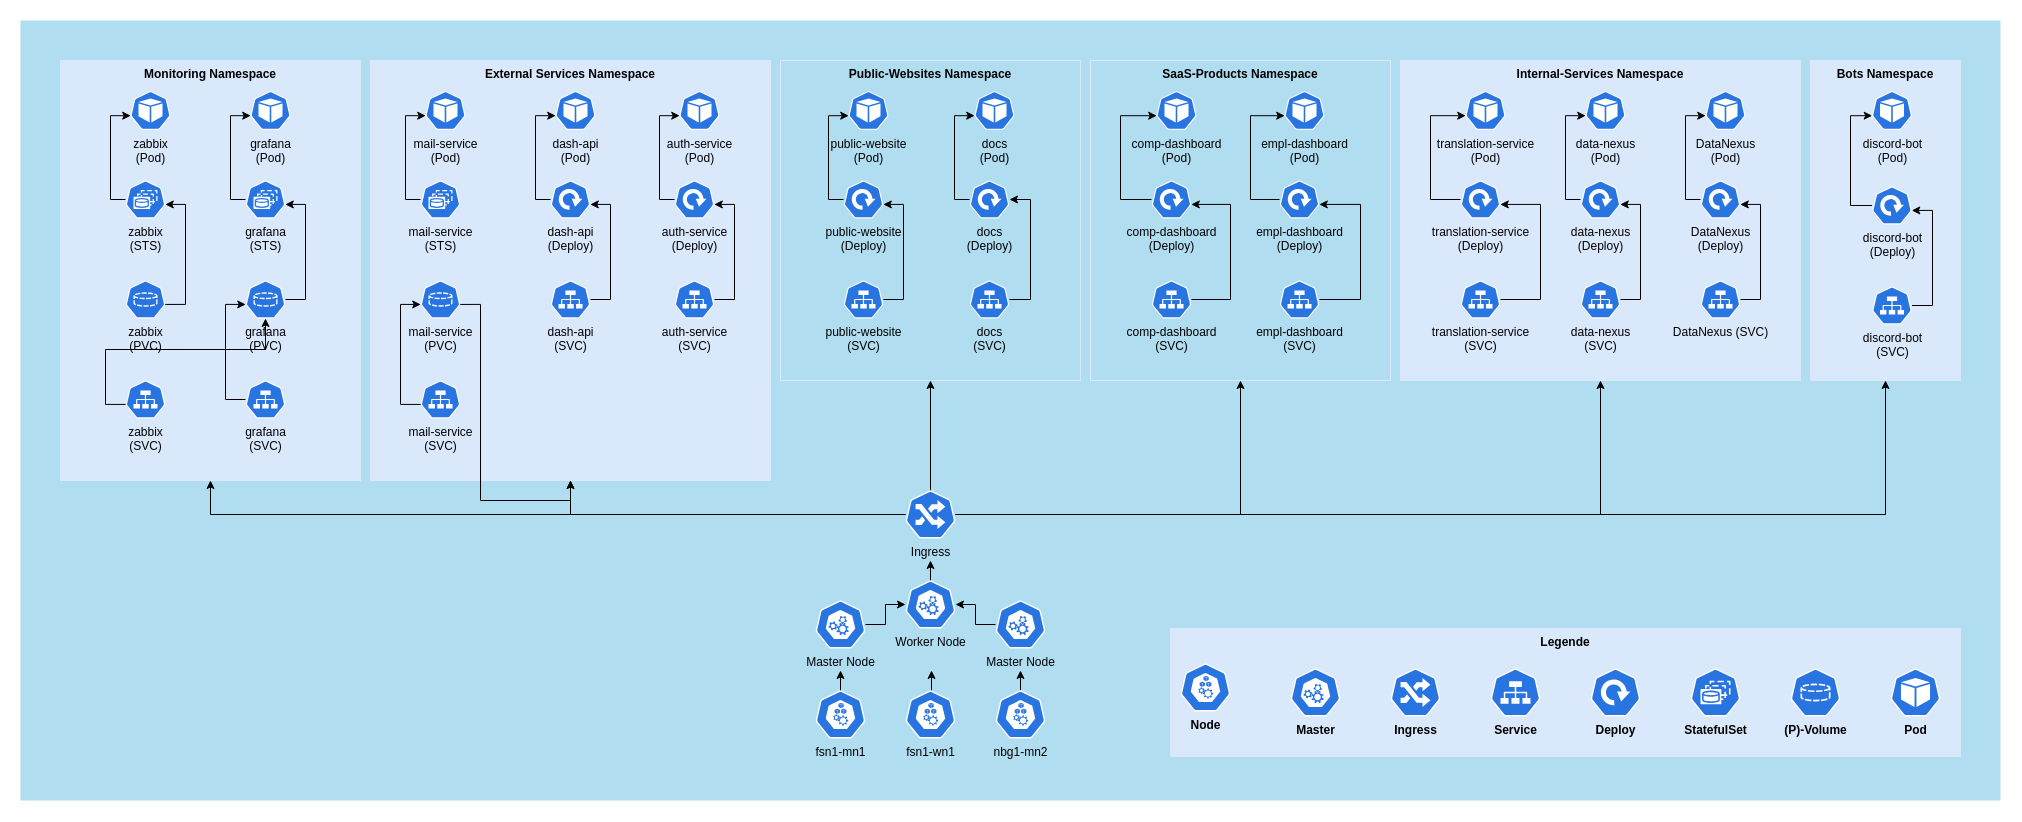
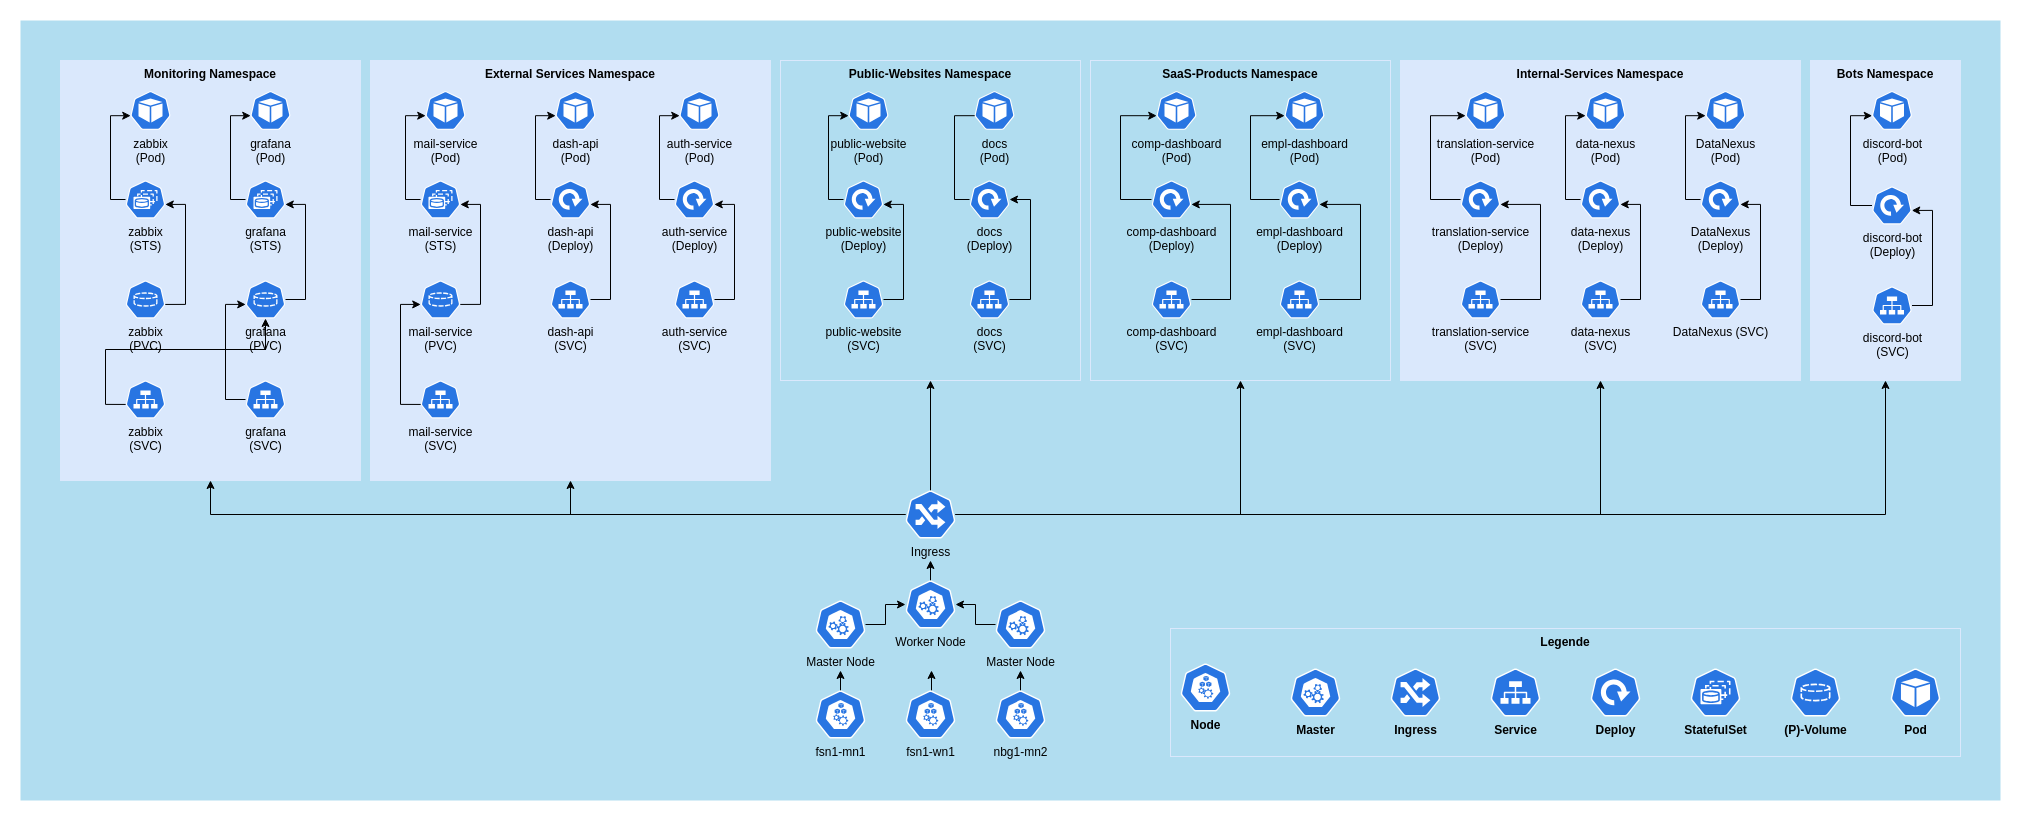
(966, 116) -> (969, 116)
(481, 445) -> (481, 249)
(1566, 693) -> (1566, 693)
